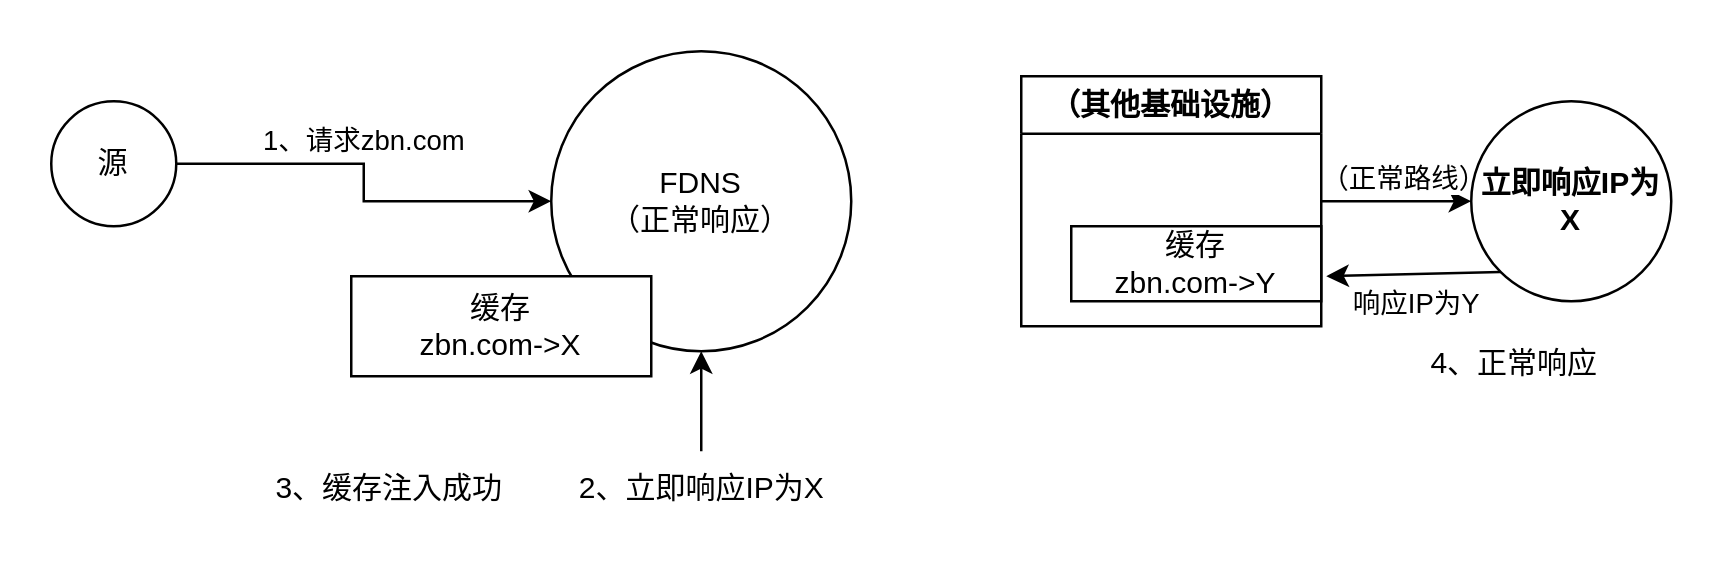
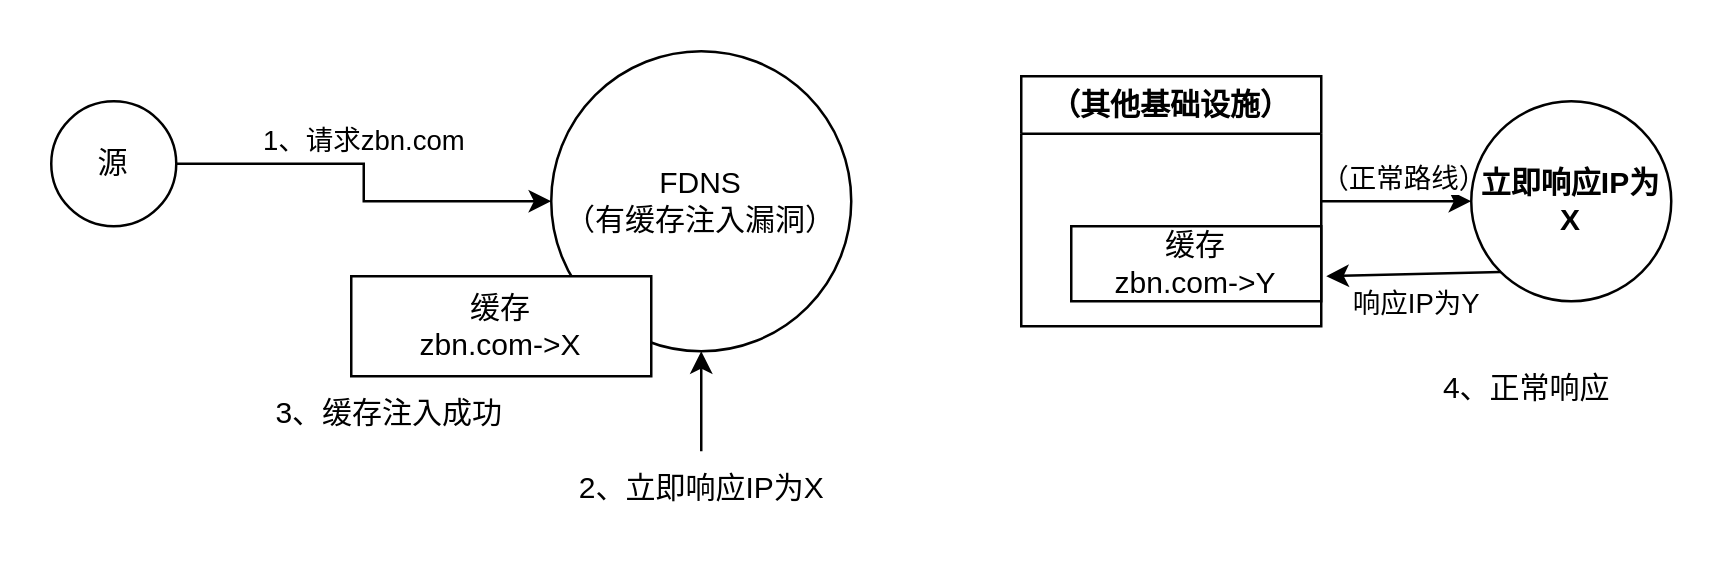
(701, 201) -> (701, 201)
(1514, 364) -> (1526, 389)
(389, 489) -> (389, 414)
